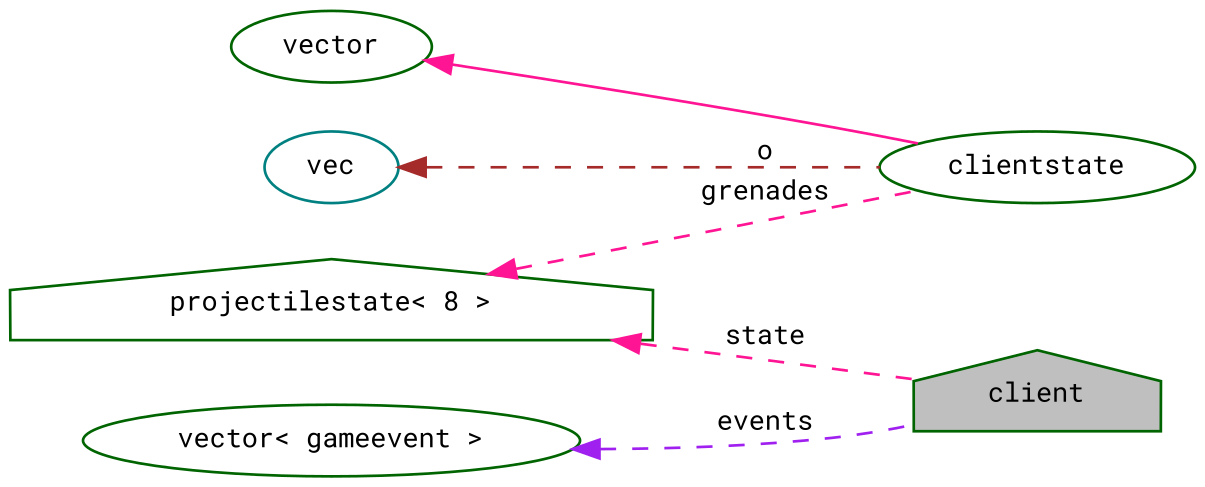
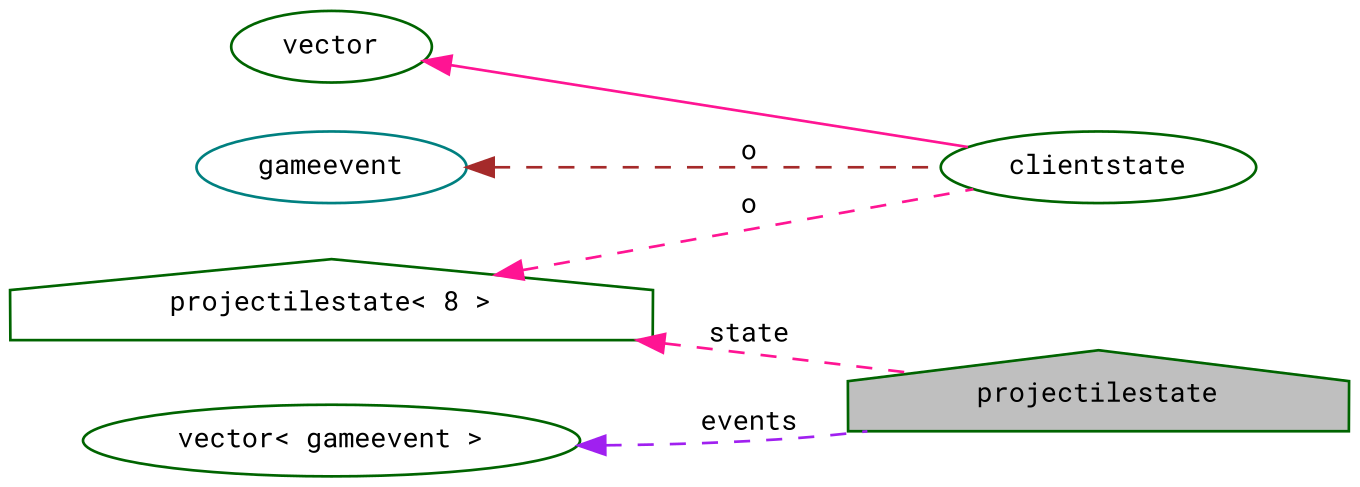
(332, 167) -> (332, 167)
(766, 193) -> (750, 206)
(1037, 395) -> (1098, 395)
